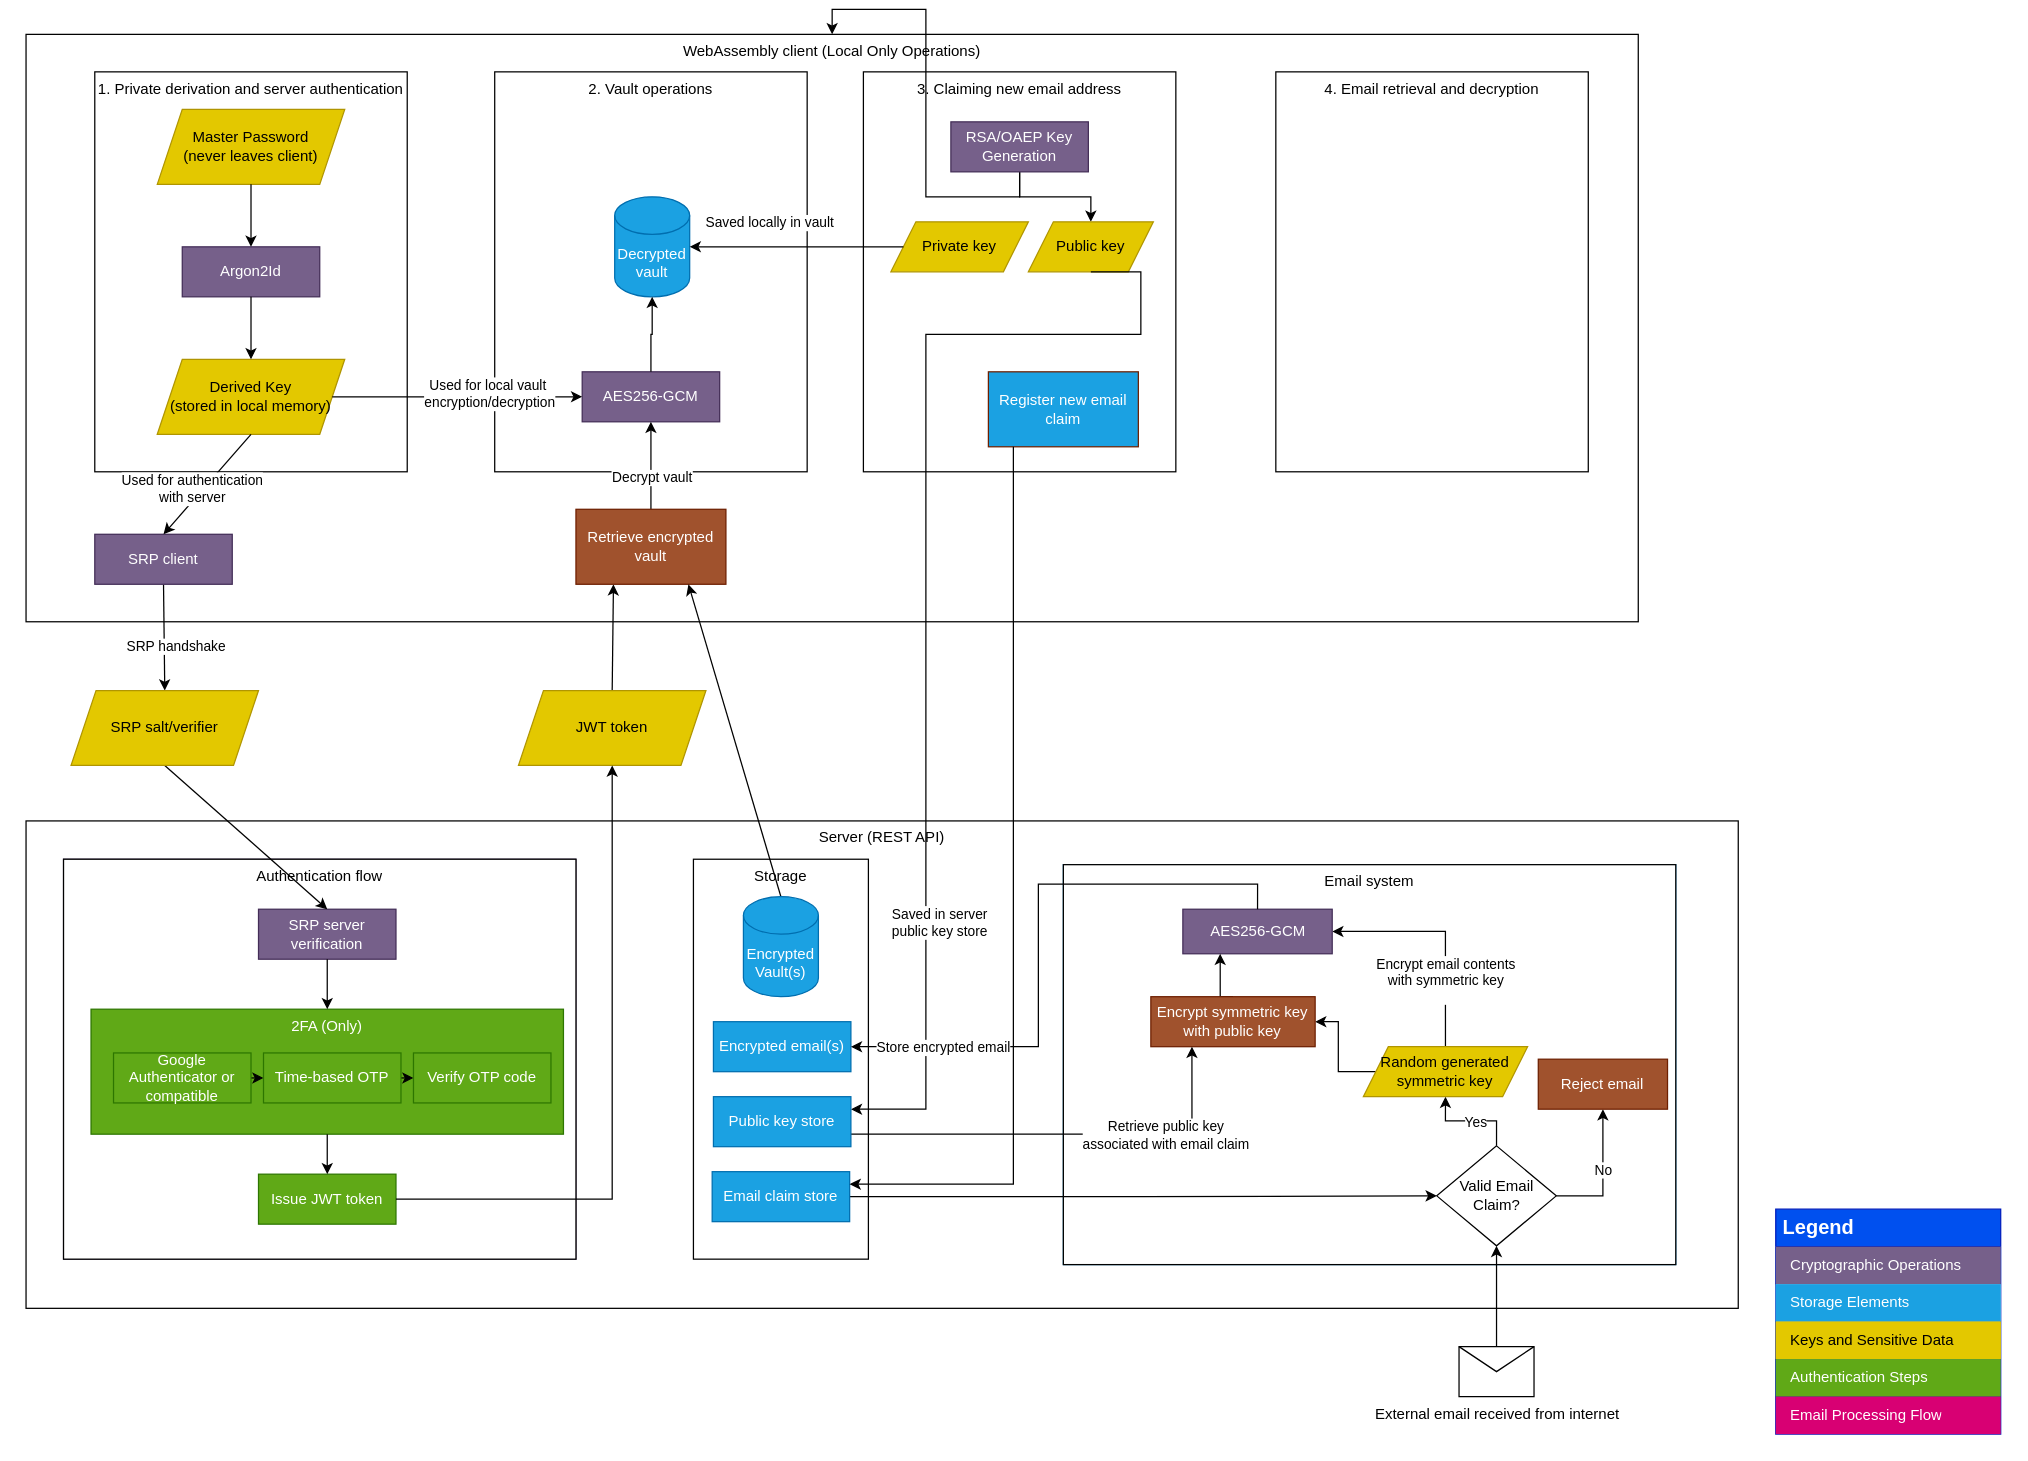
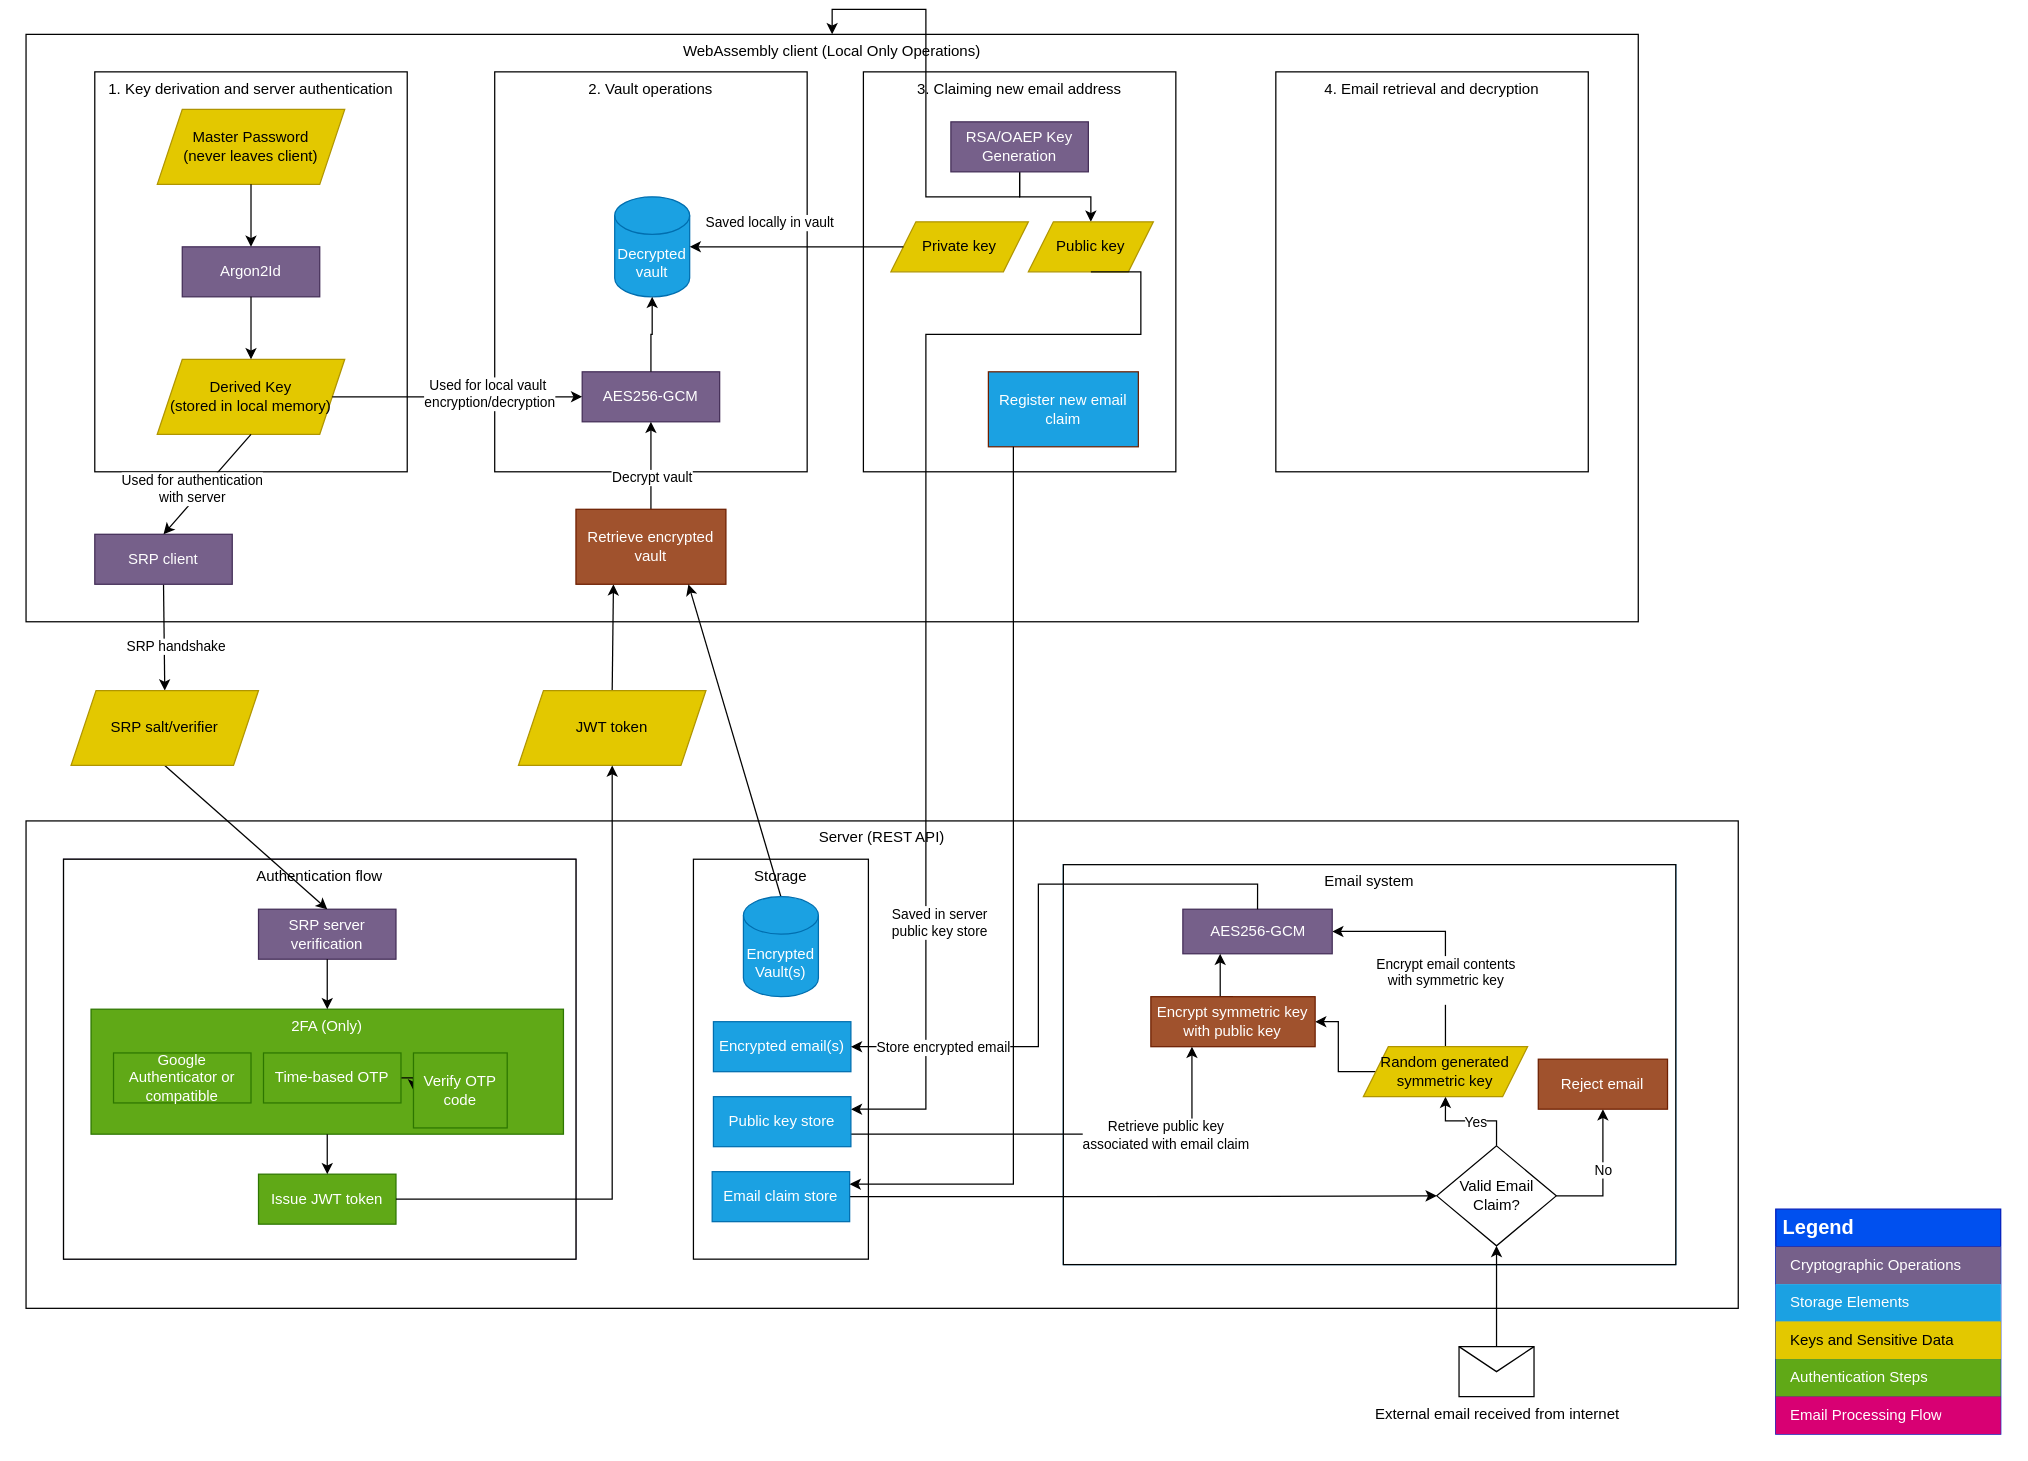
(251, 99) -> (251, 99)
(253, 1078) -> none
(482, 1078) -> (460, 1091)
